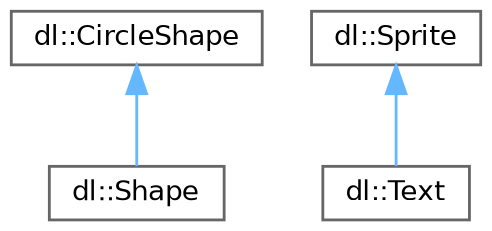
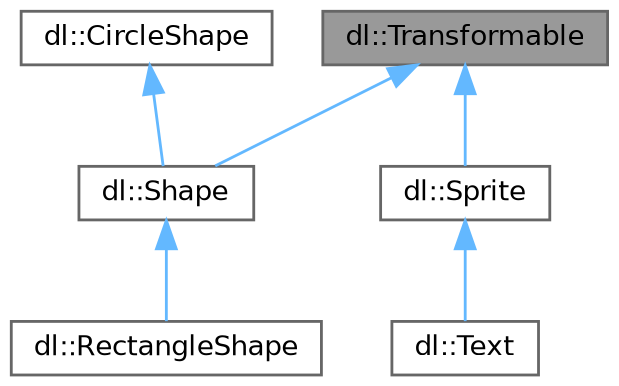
none -> (465, 38)
none -> (166, 348)
